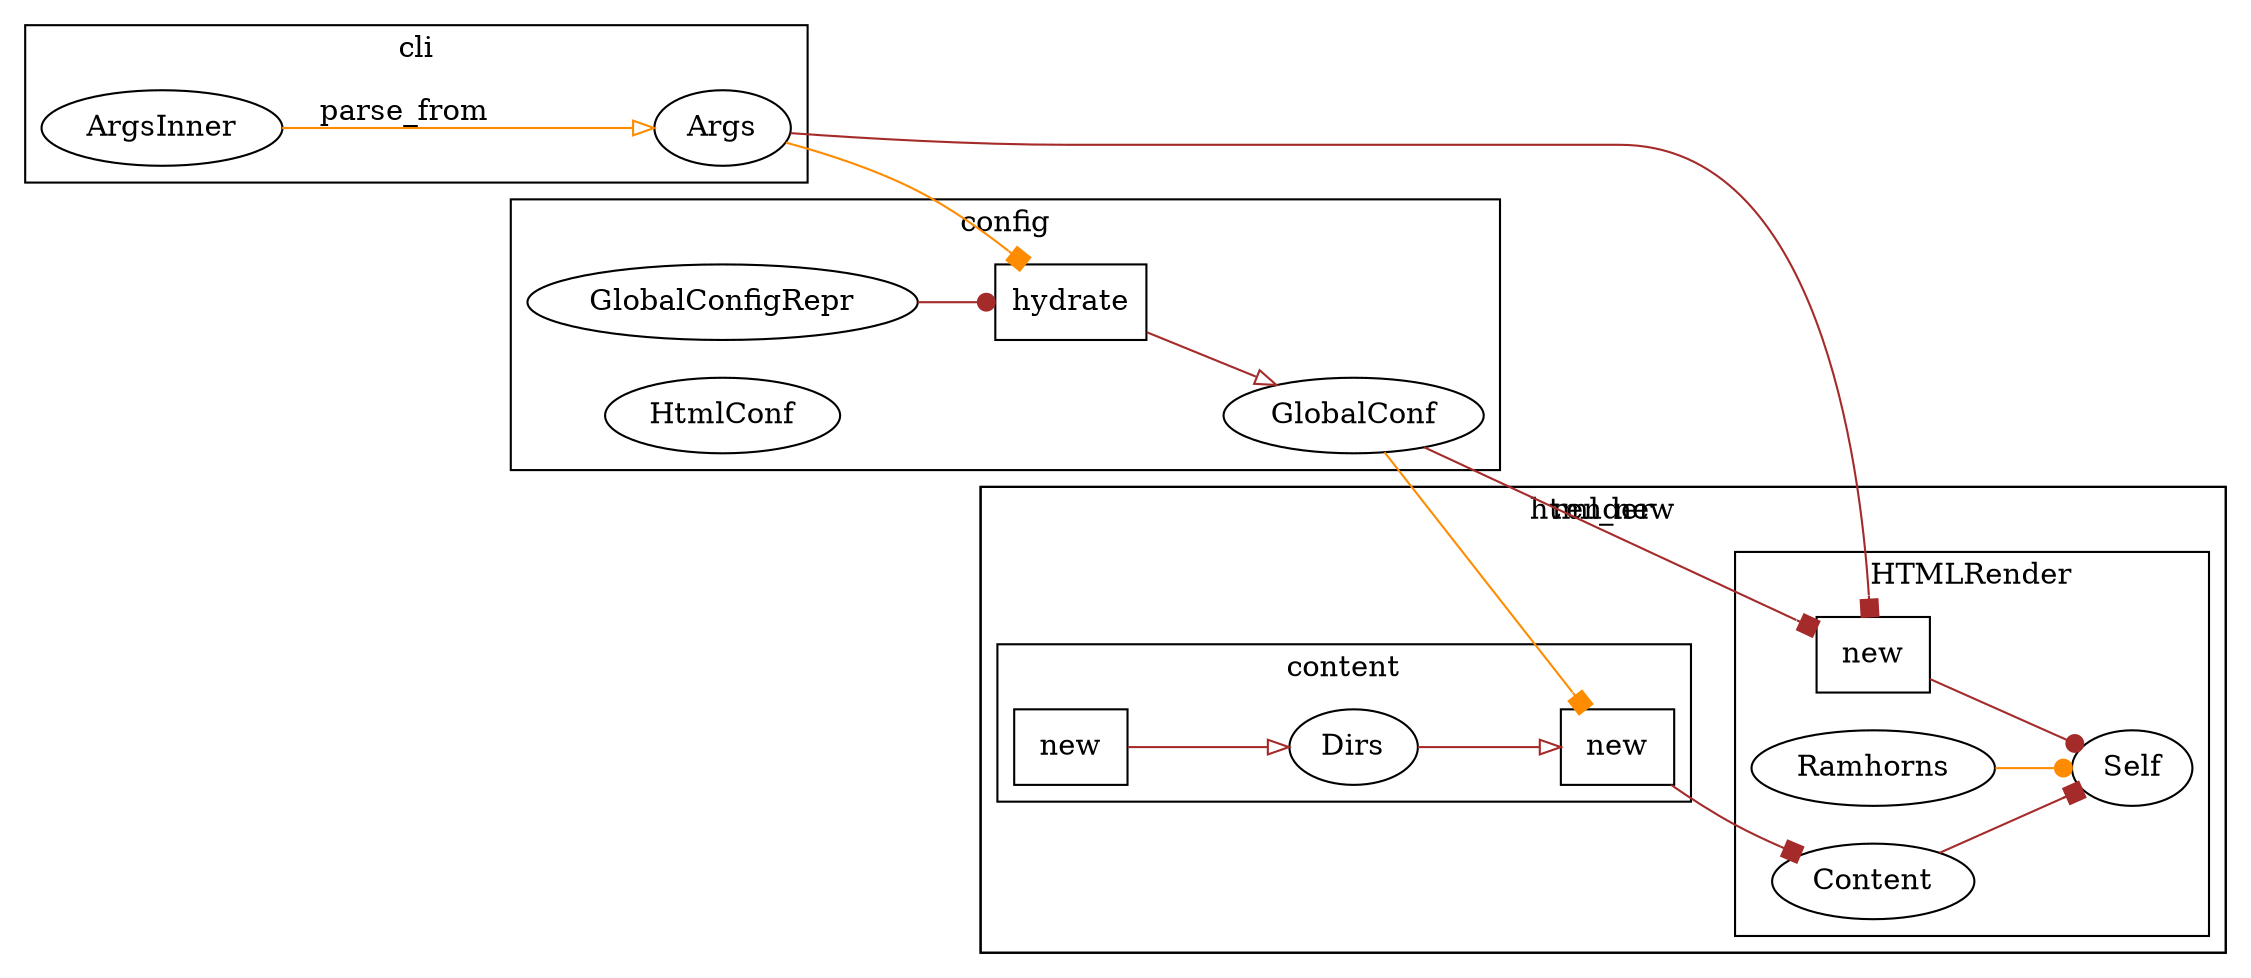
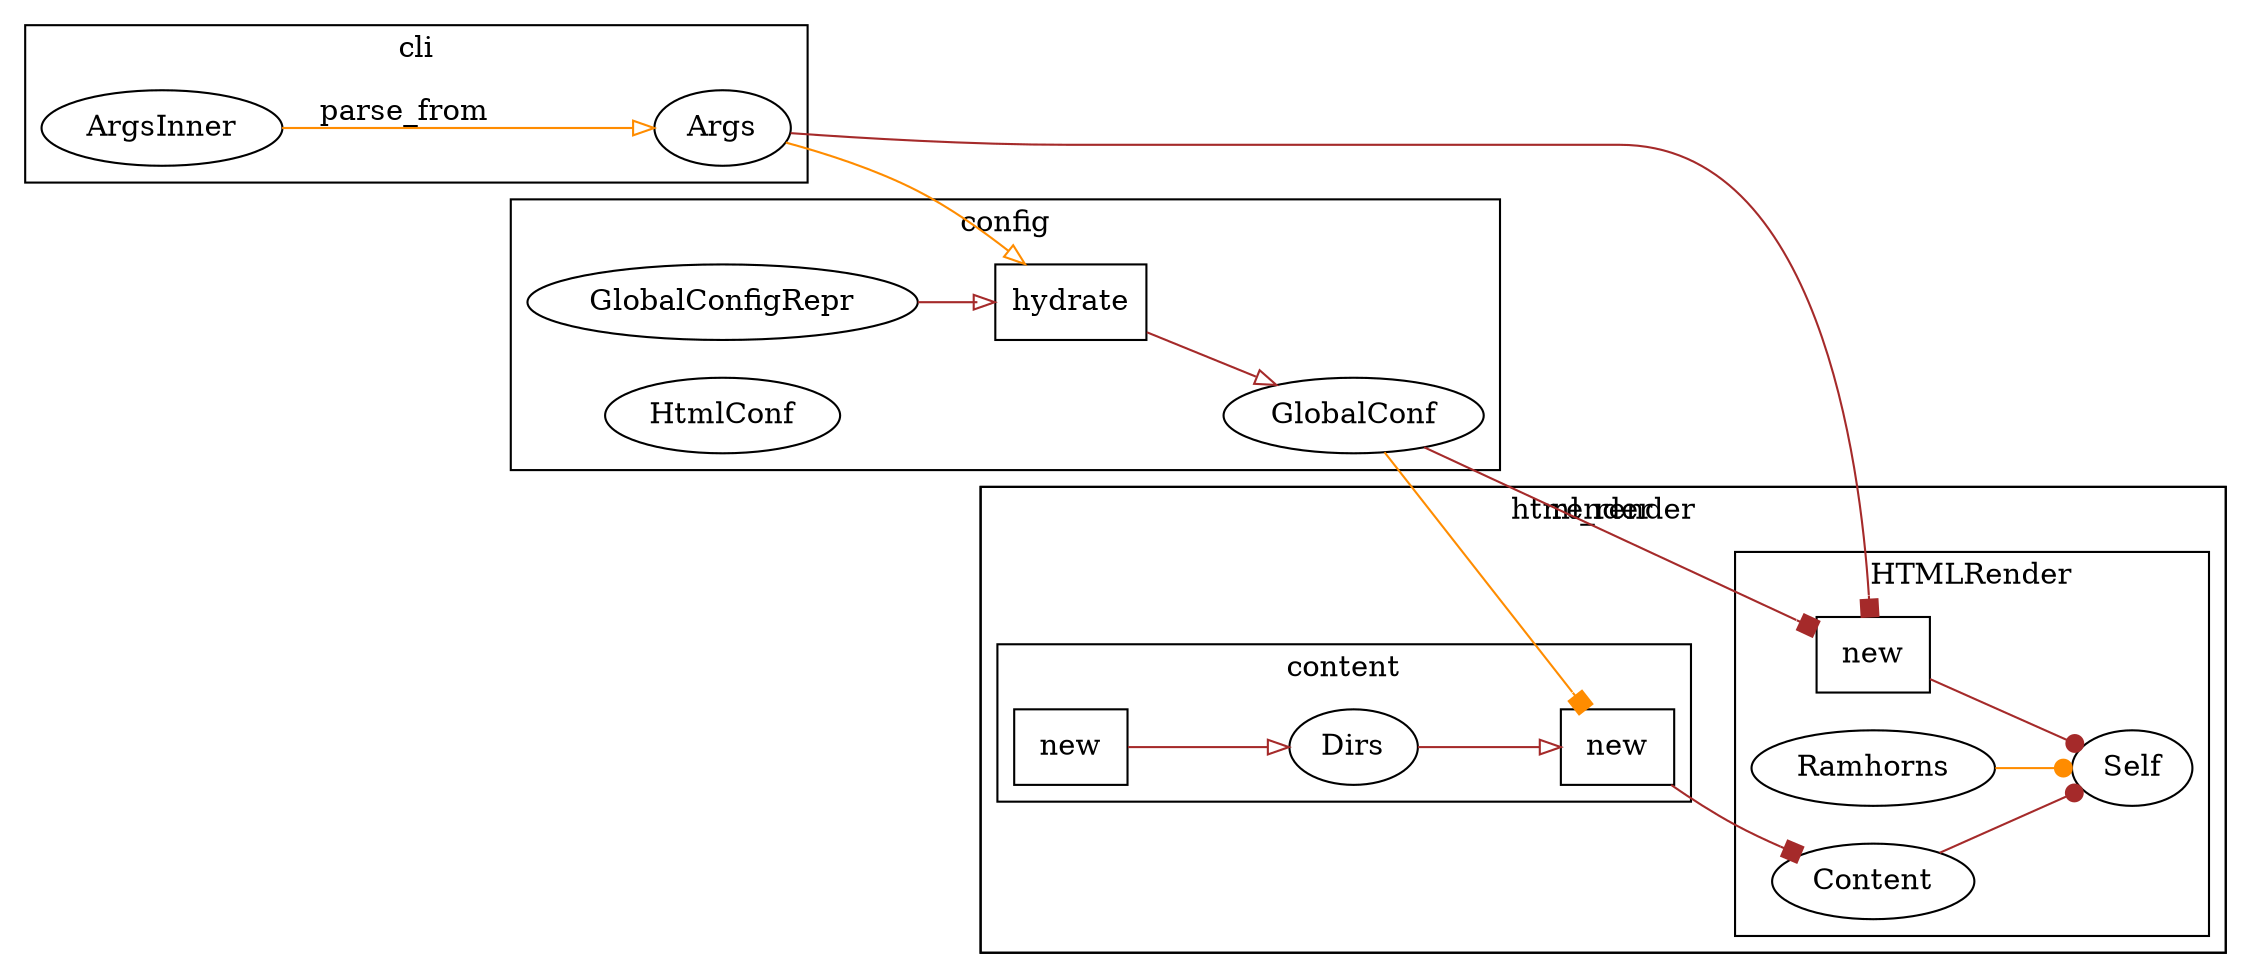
(903, 184) -> (903, 184)
(948, 302) -> (948, 302)
(1603, 511) -> (1603, 511)
(2003, 825) -> (2003, 825)
